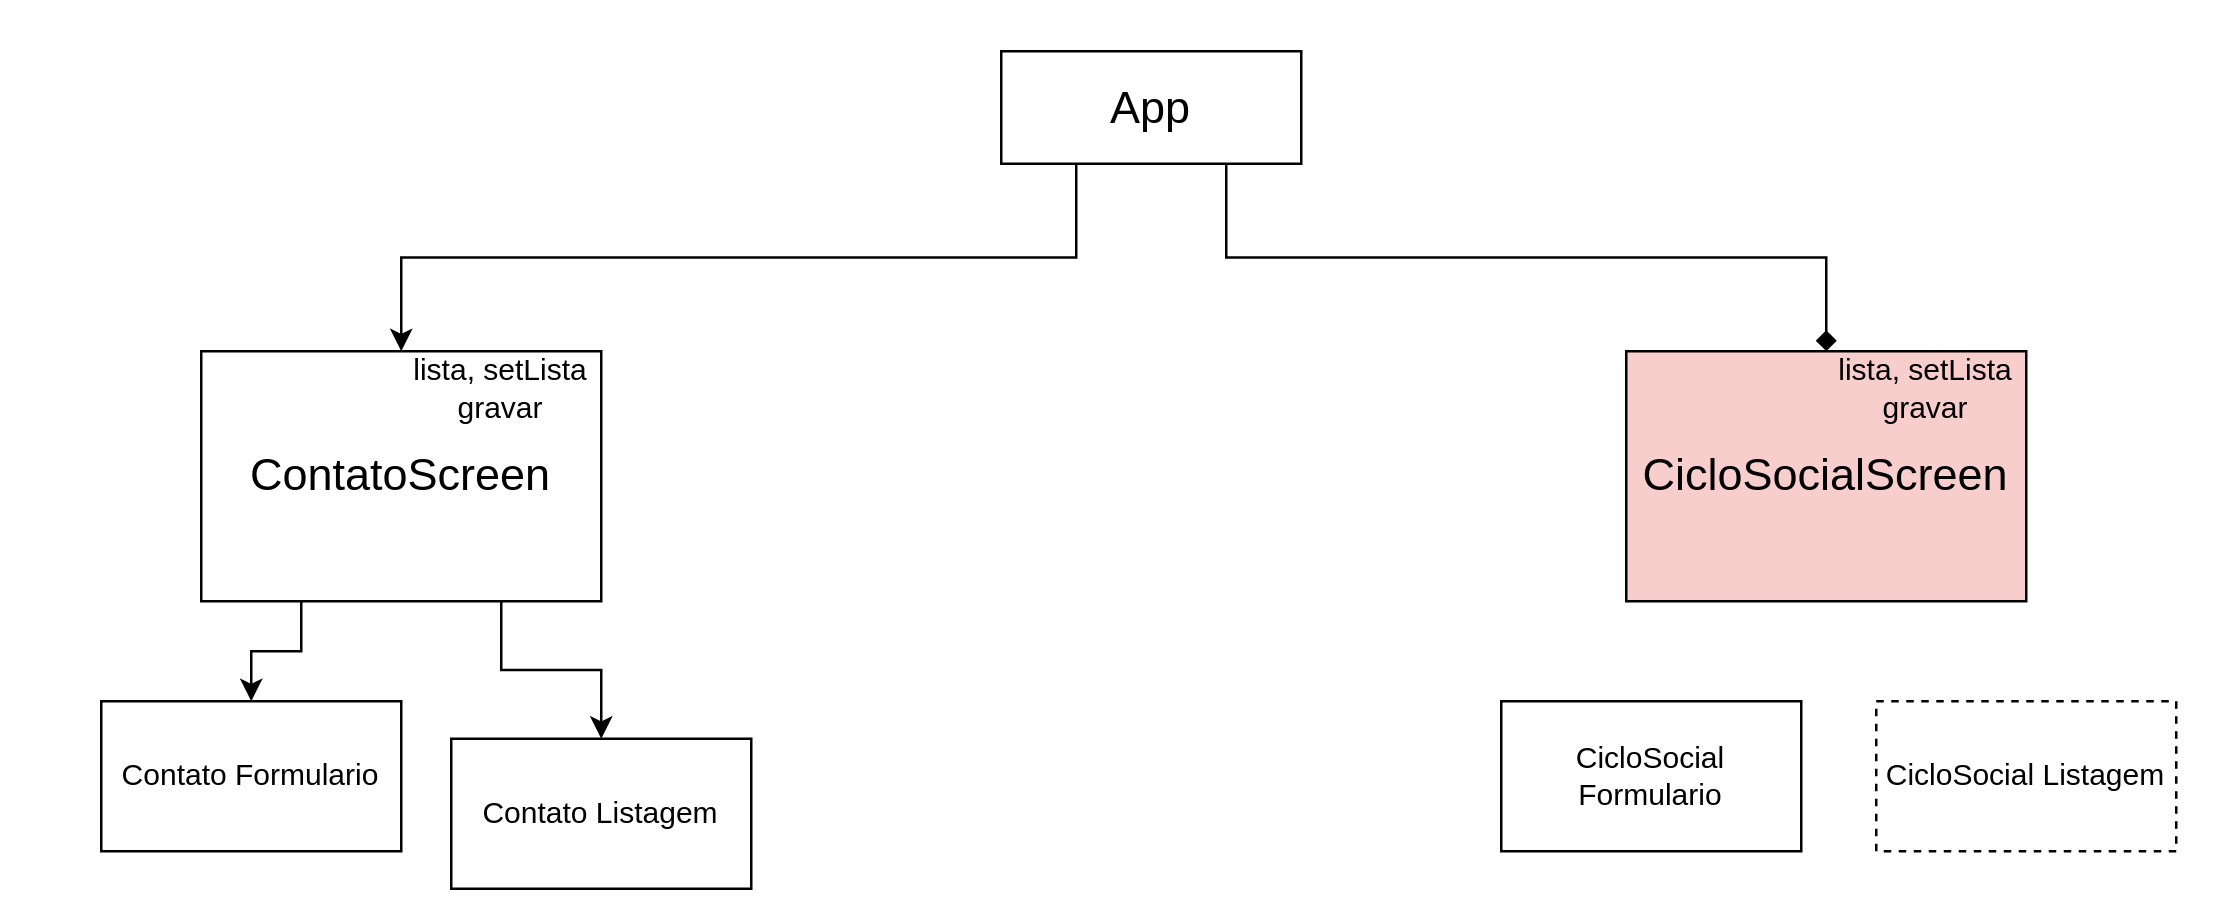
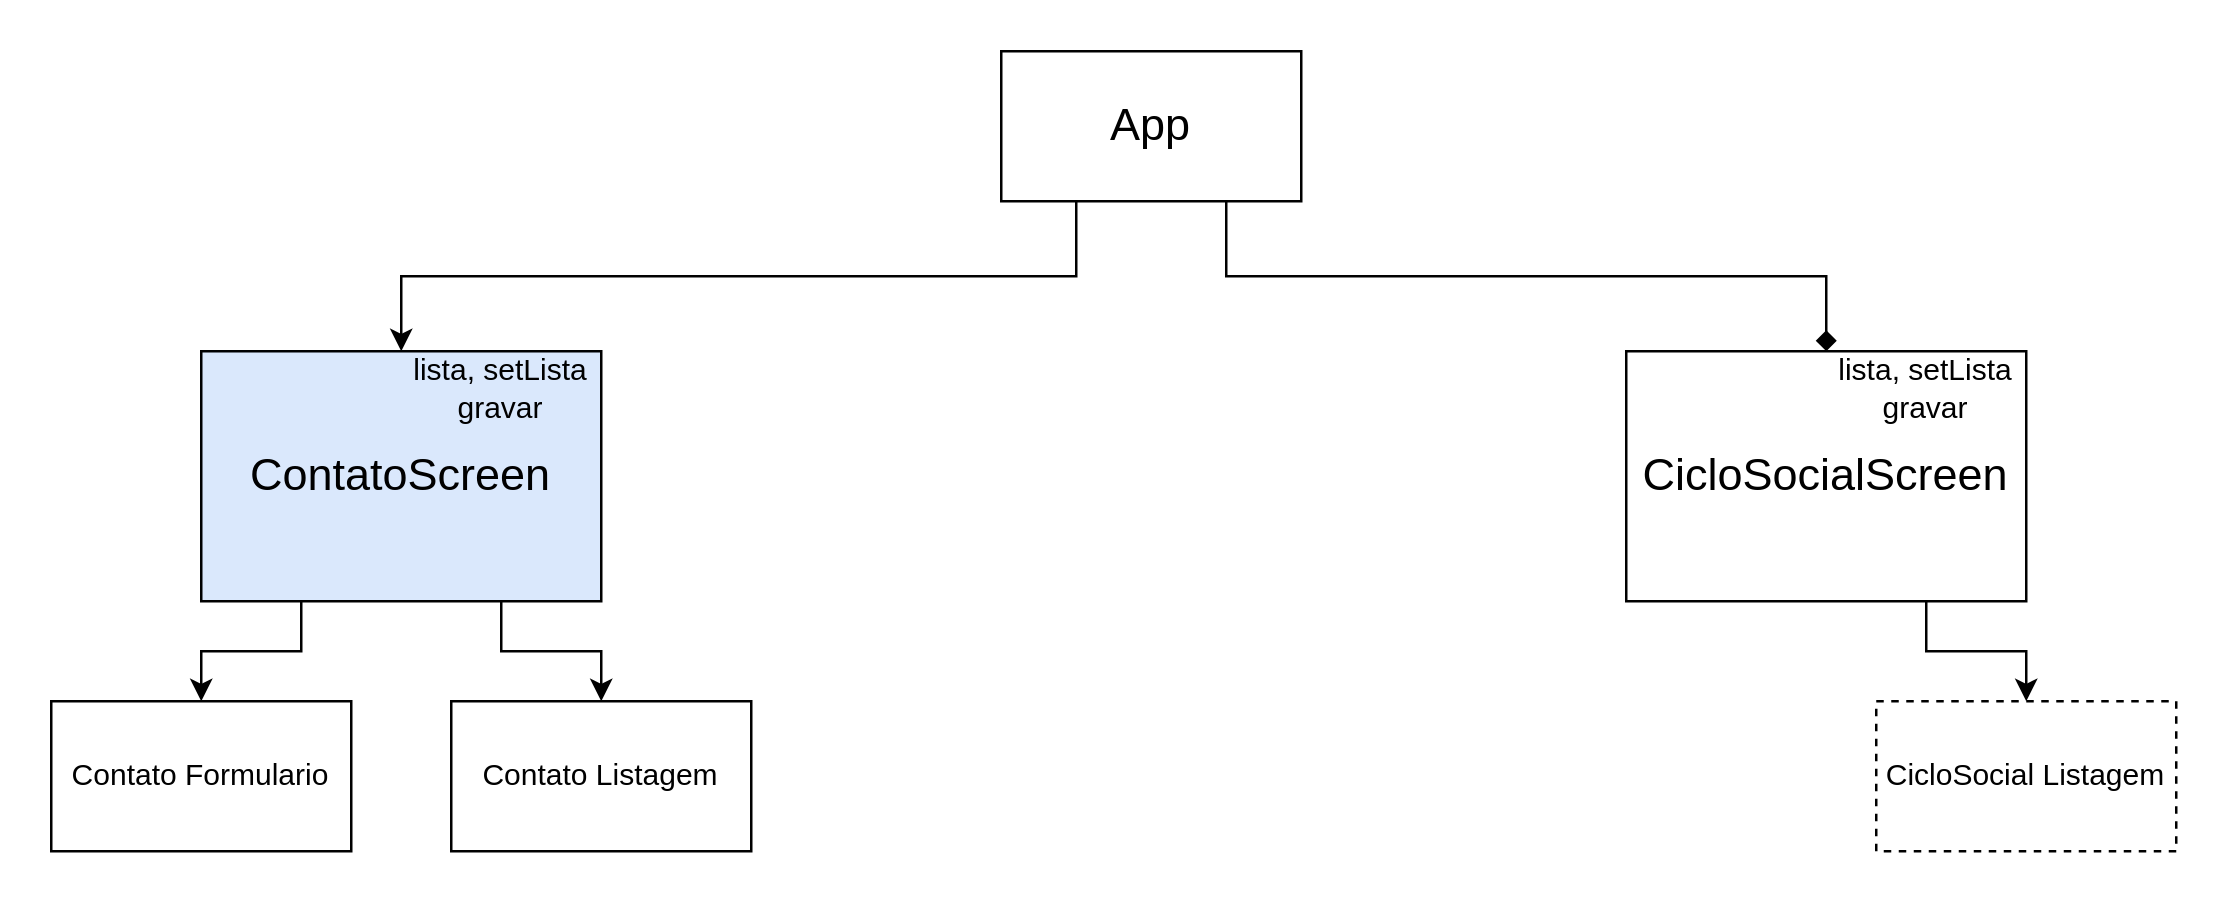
(1151, 108) -> (1151, 126)
(401, 476) -> (401, 476)
(1826, 476) -> (1826, 476)
none -> (1968, 651)
(251, 776) -> (201, 776)
(1651, 776) -> none
(601, 814) -> (601, 776)
